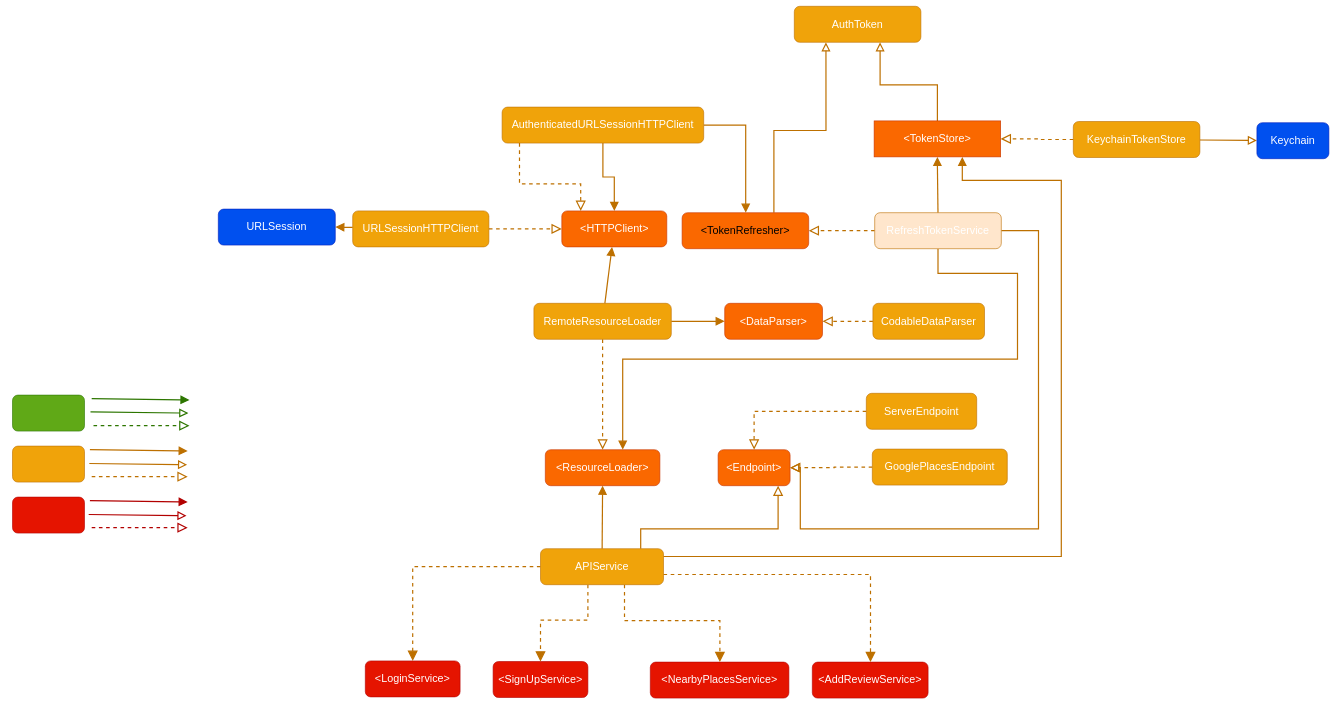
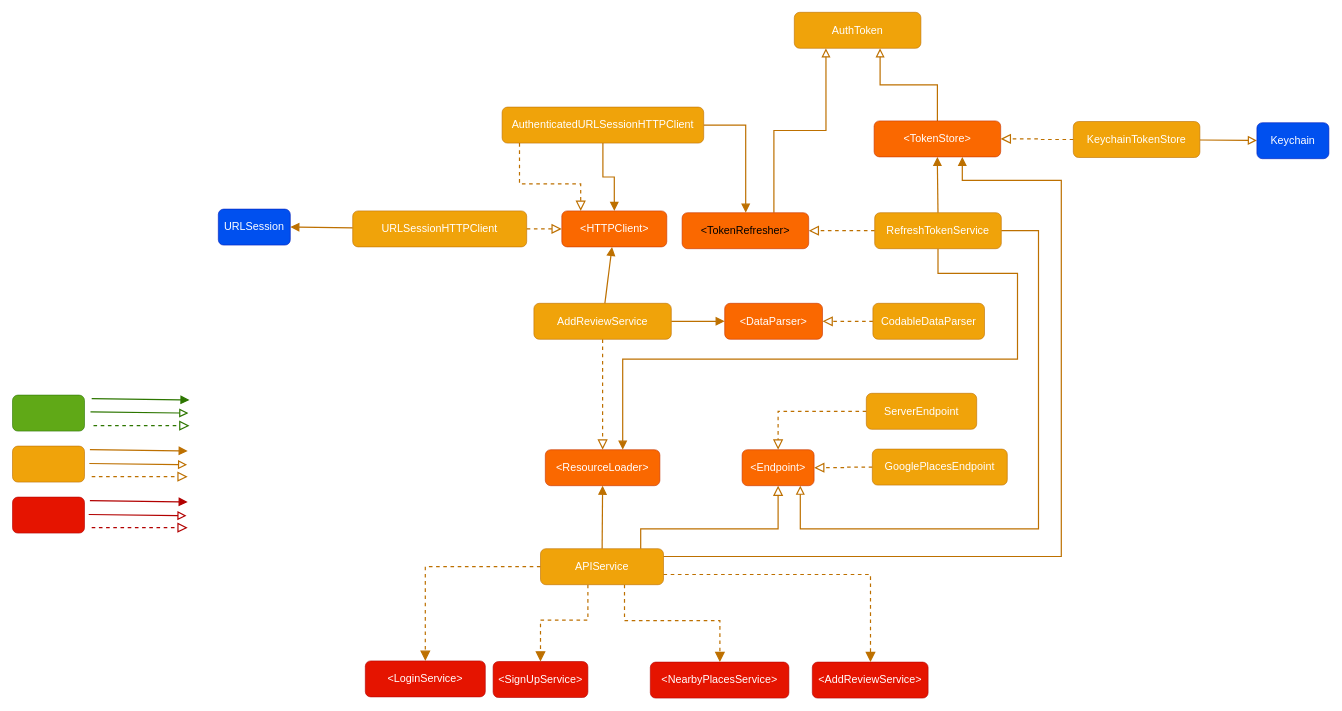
(857, 24) -> (857, 30)
(937, 139) -> (937, 139)
(277, 227) -> (254, 227)
(421, 229) -> (440, 229)
(938, 231) -> (938, 231)
(602, 321) -> (602, 321)
(754, 468) -> (778, 468)
(413, 679) -> (425, 679)
